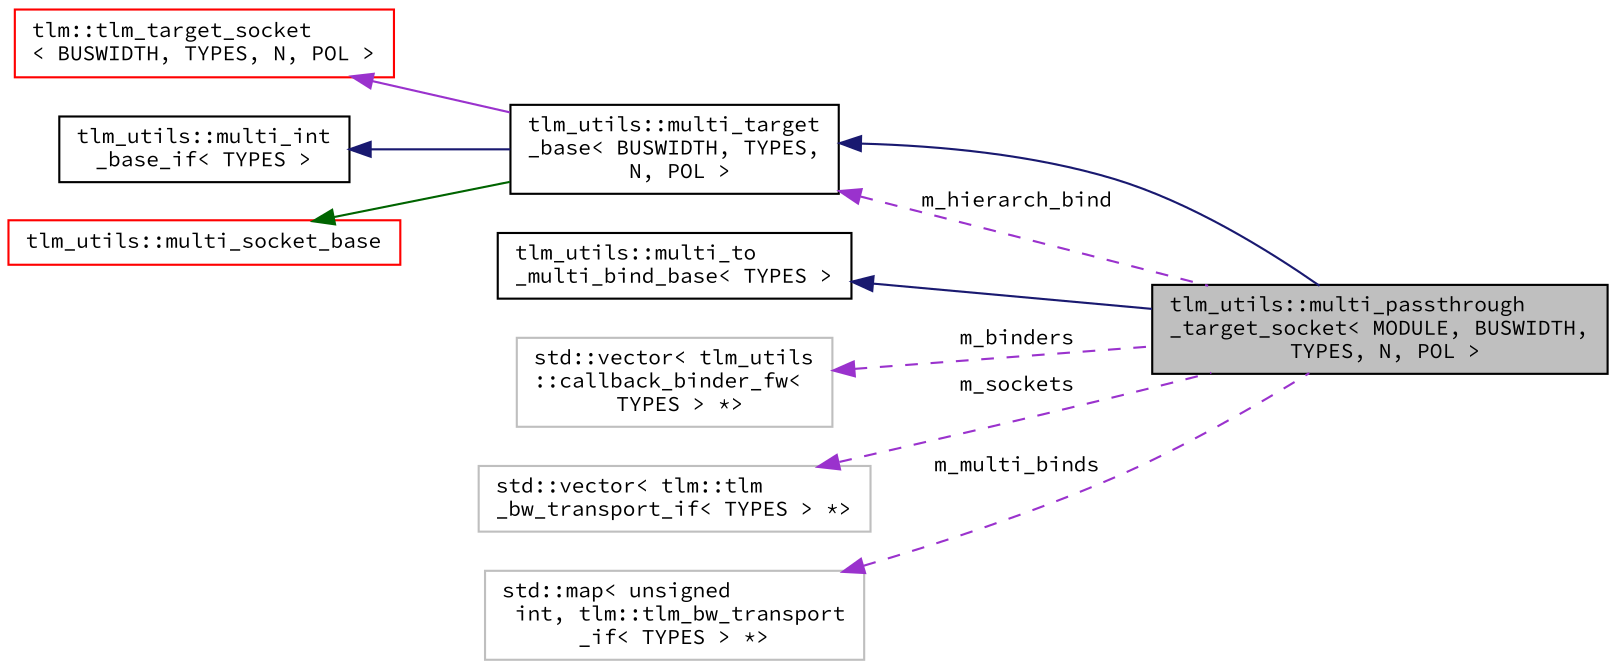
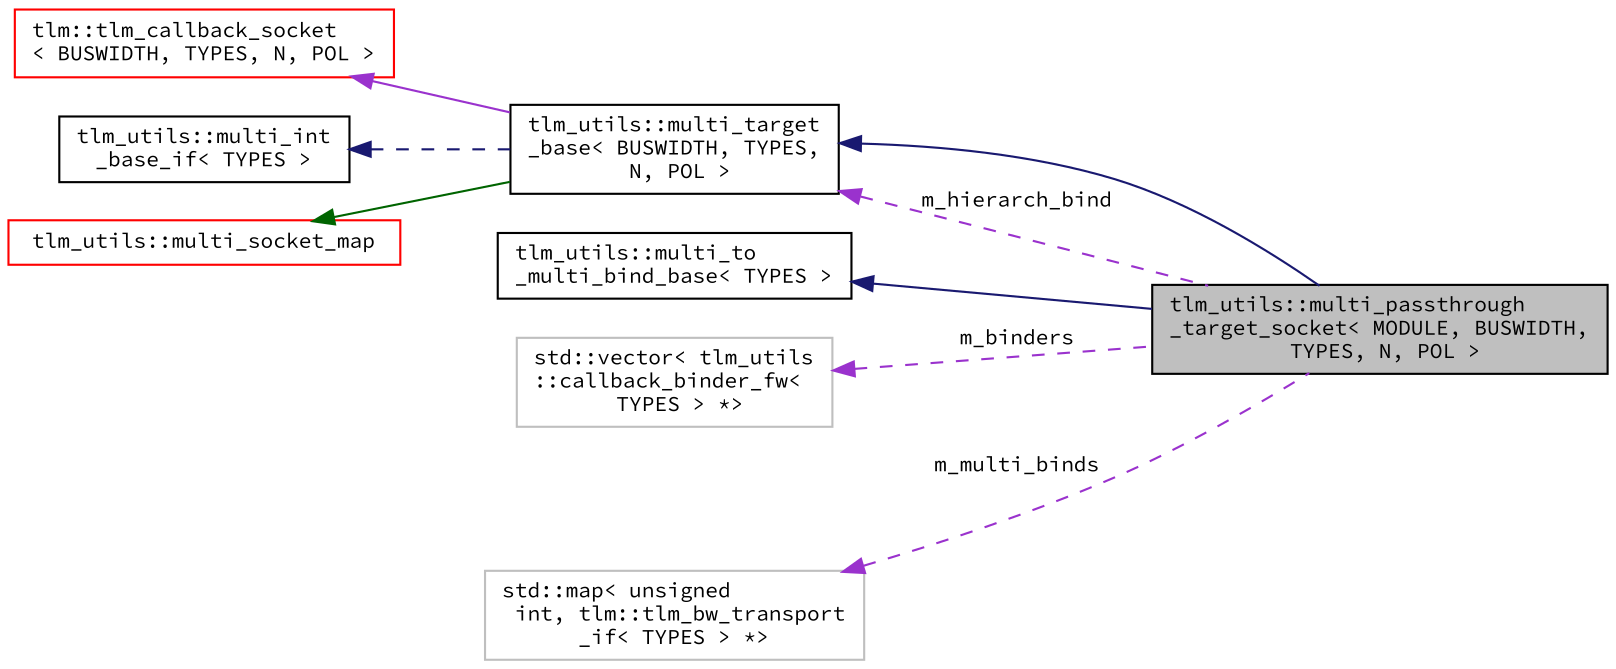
(204, 43) -> (204, 43)
(440, 149) -> (440, 149)
(204, 243) -> (204, 243)
(675, 499) -> none
